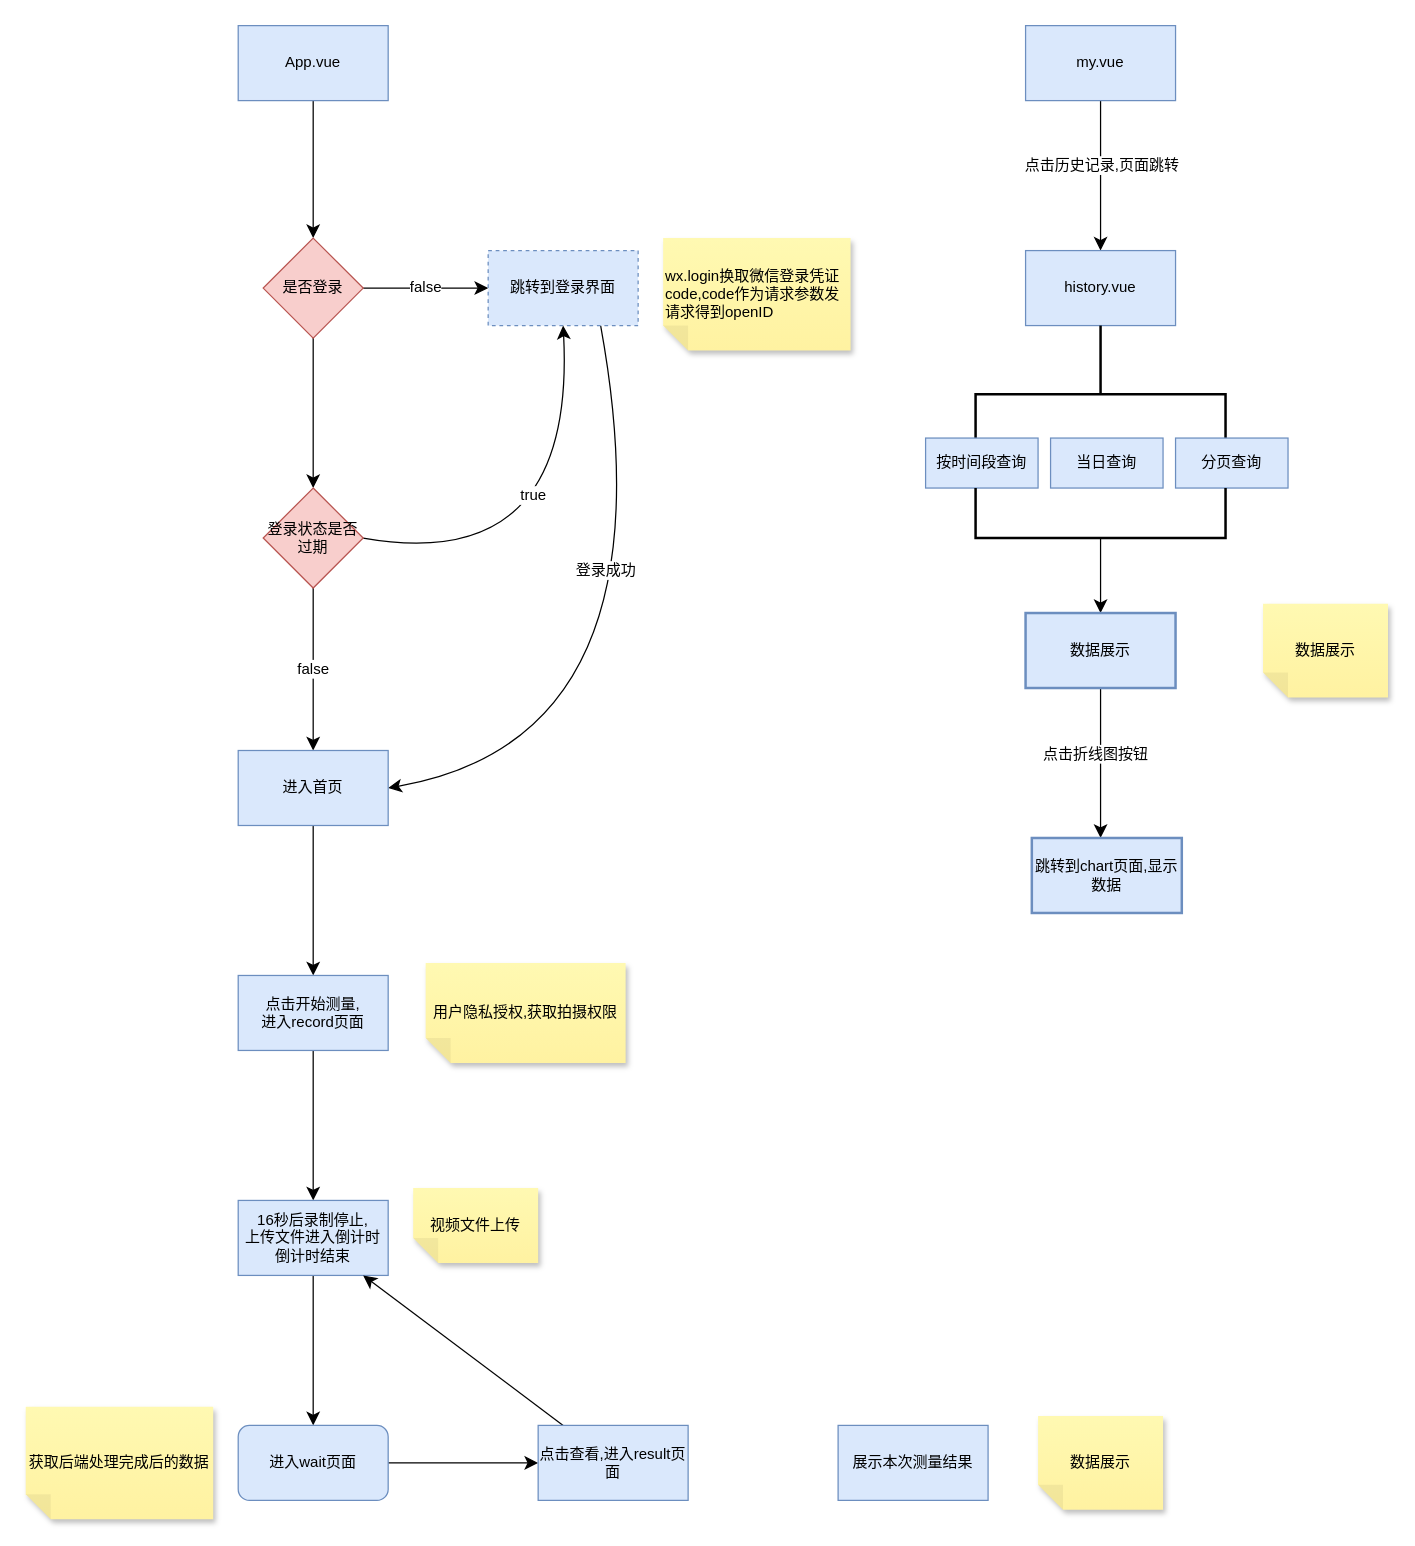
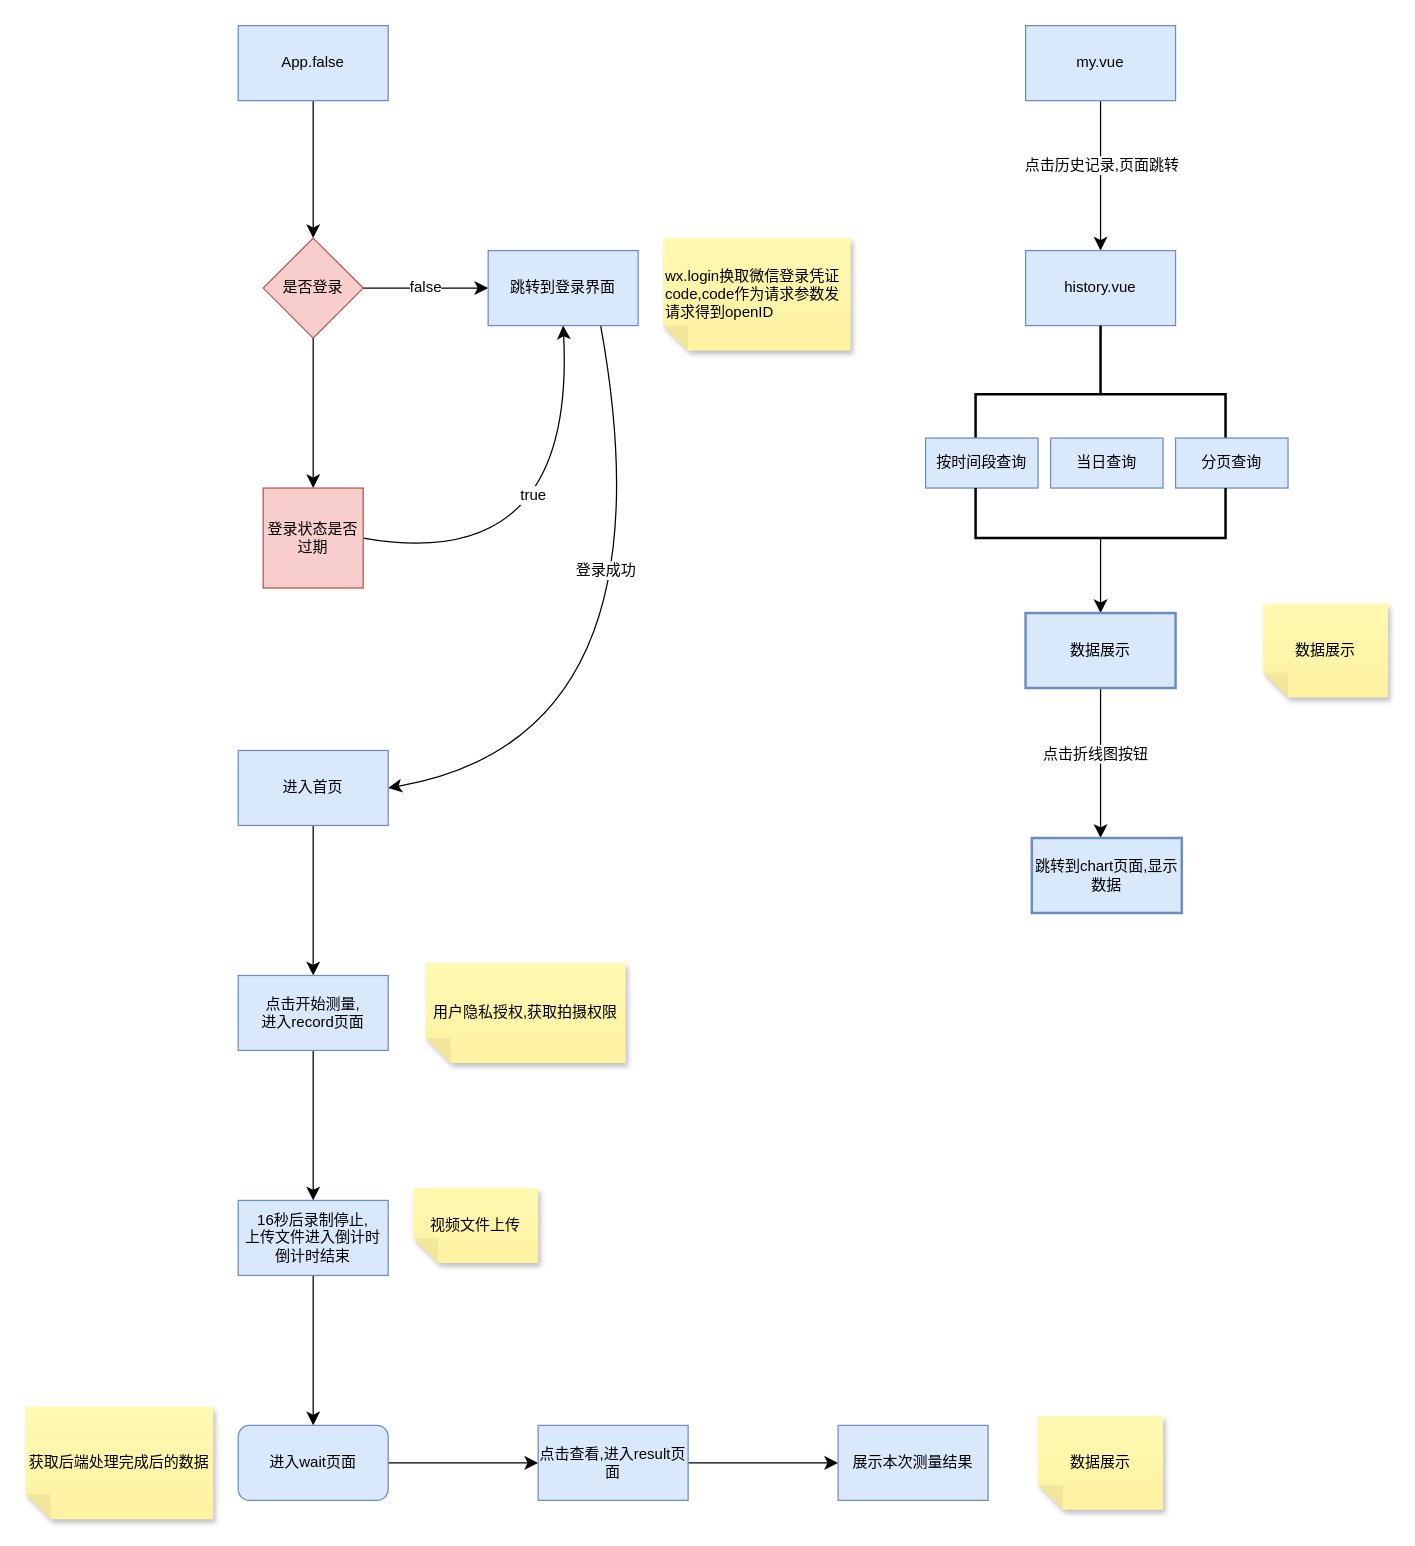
(313, 63) -> (313, 63)
(563, 288) -> (563, 288)
(313, 538) -> (313, 538)
(313, 666) -> none
(467, 1353) -> (759, 1463)
